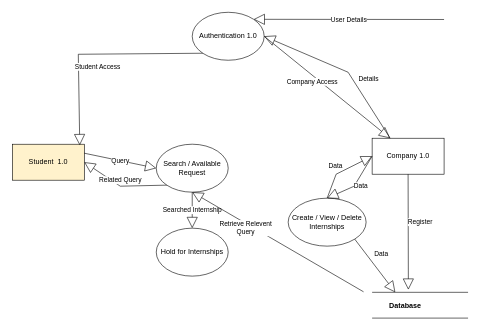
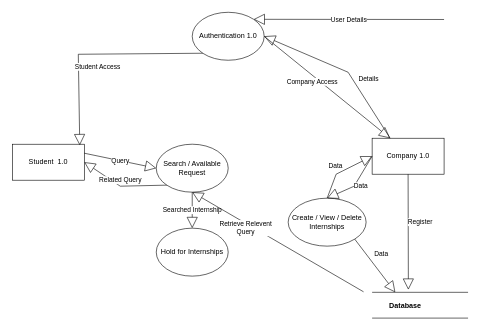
(48, 162) -> (48, 162)
